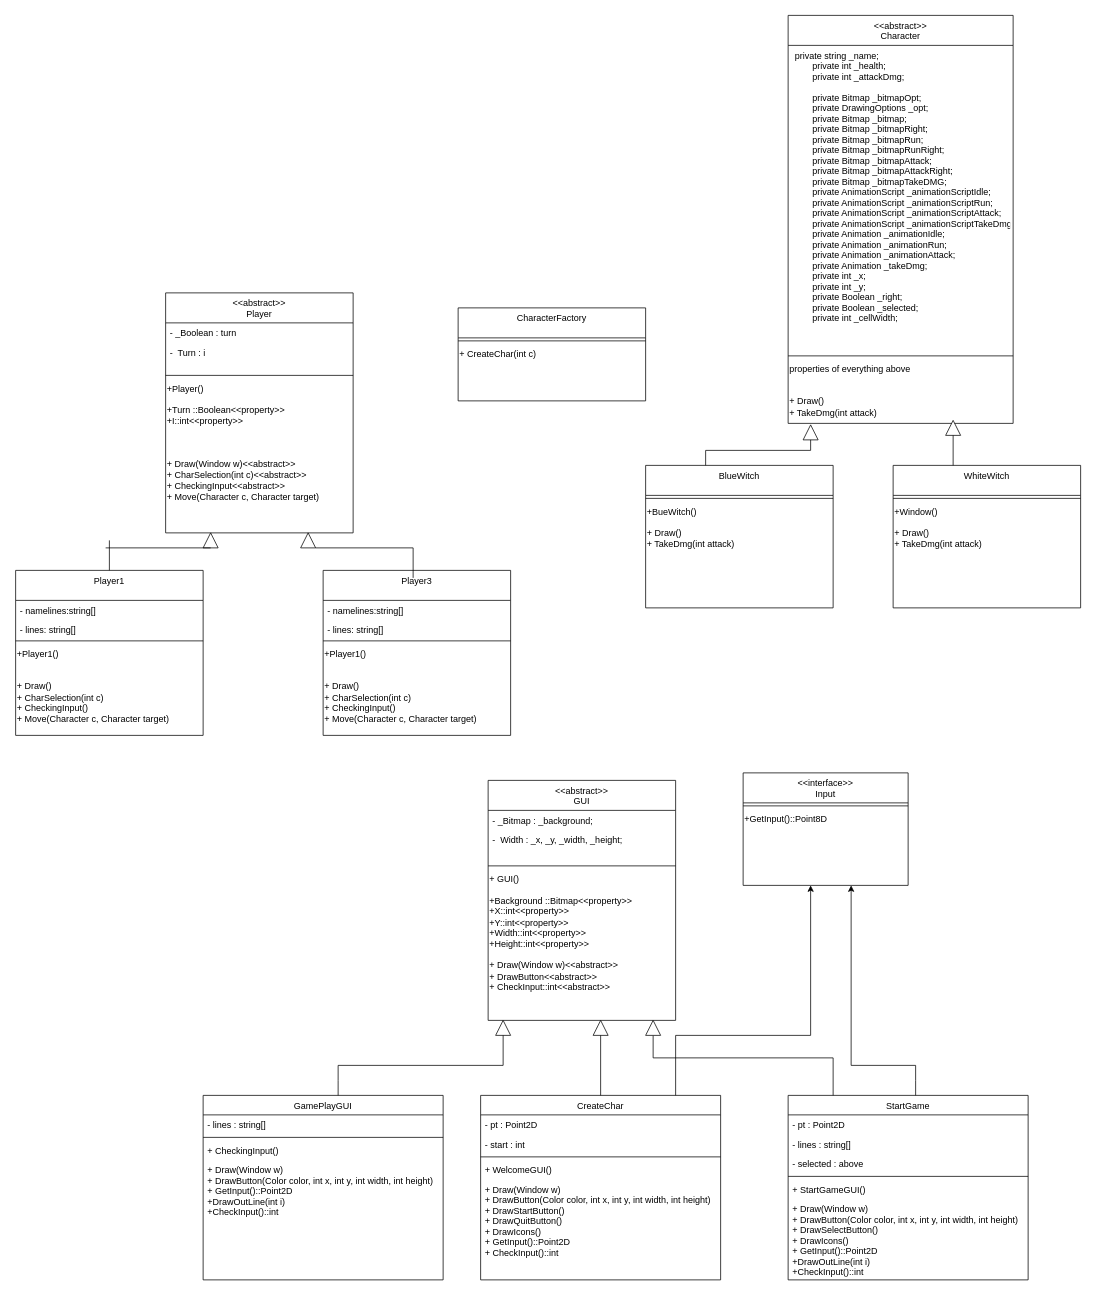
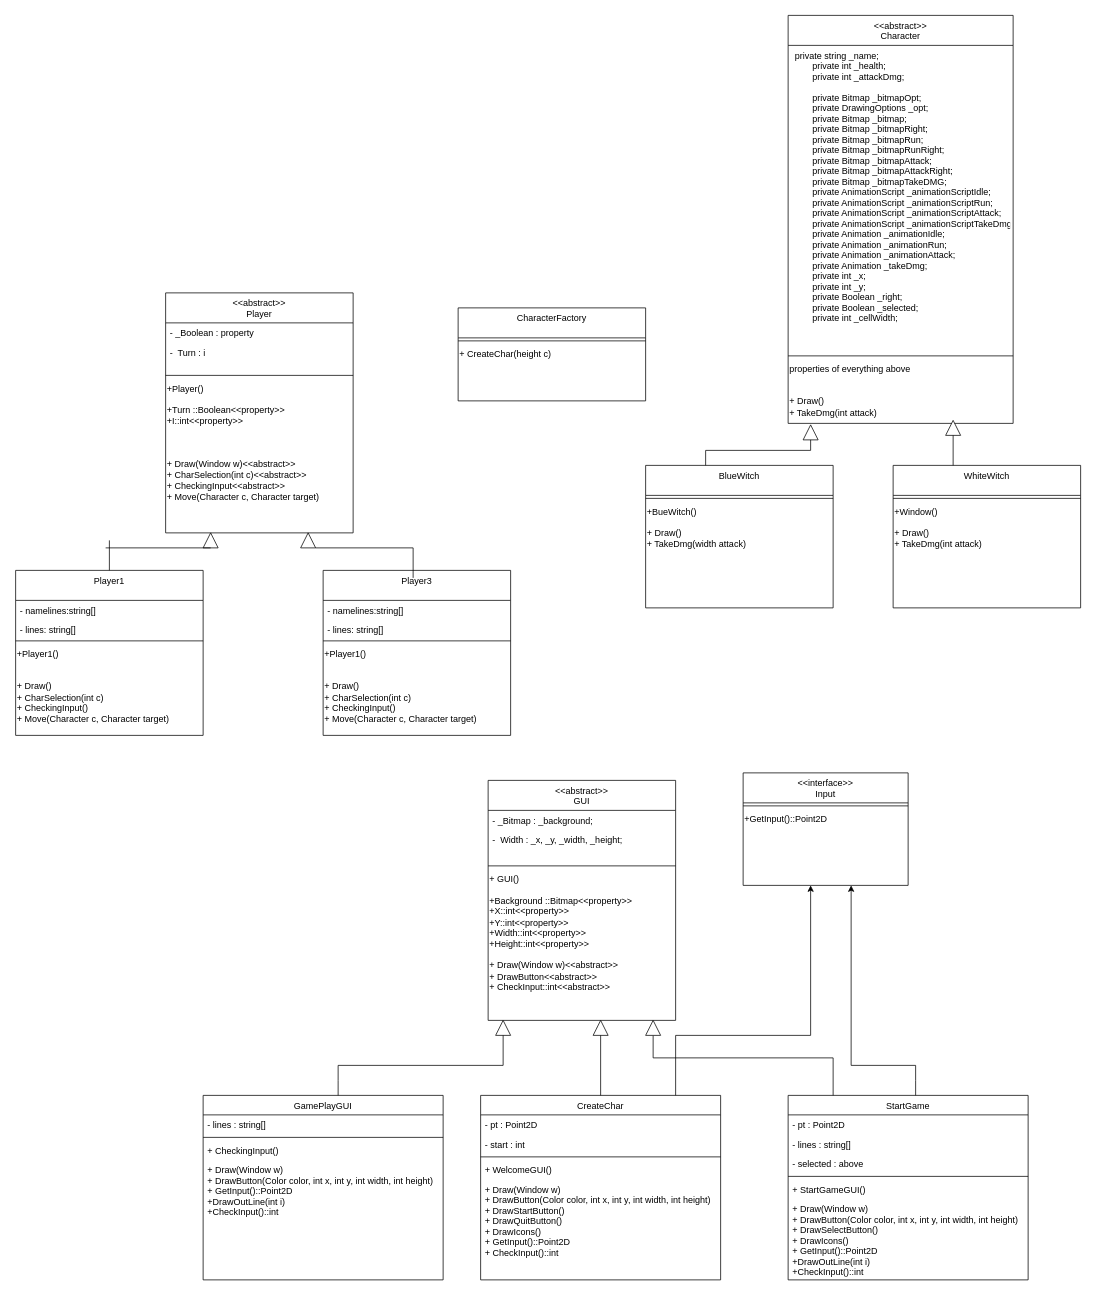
(206, 333) -> (217, 333)
(504, 355) -> (511, 355)
(696, 523) -> (701, 523)
(791, 820) -> (791, 820)
